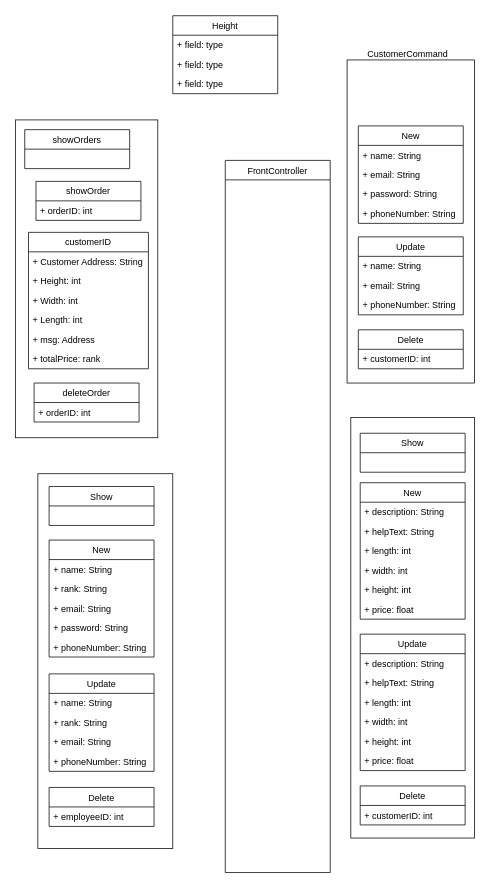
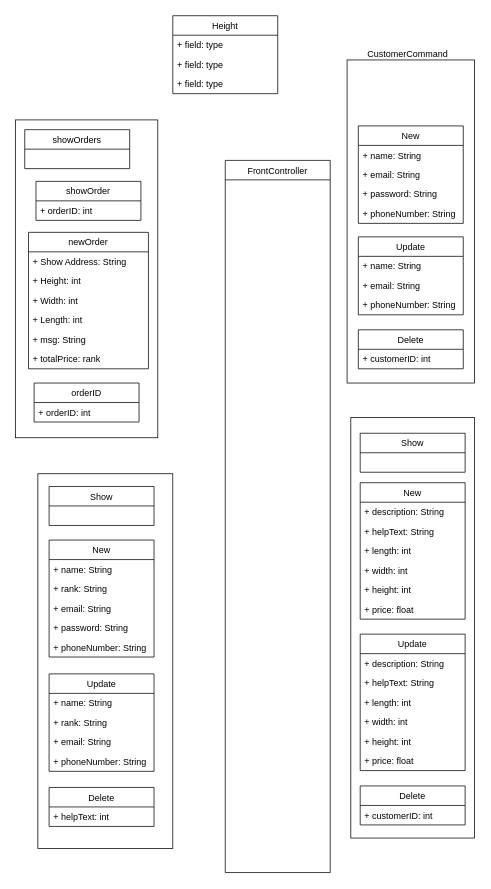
(88, 242) -> (88, 242)
(92, 262) -> (82, 262)
(64, 340) -> (61, 340)
(86, 393) -> (86, 393)
(90, 817) -> (85, 817)
